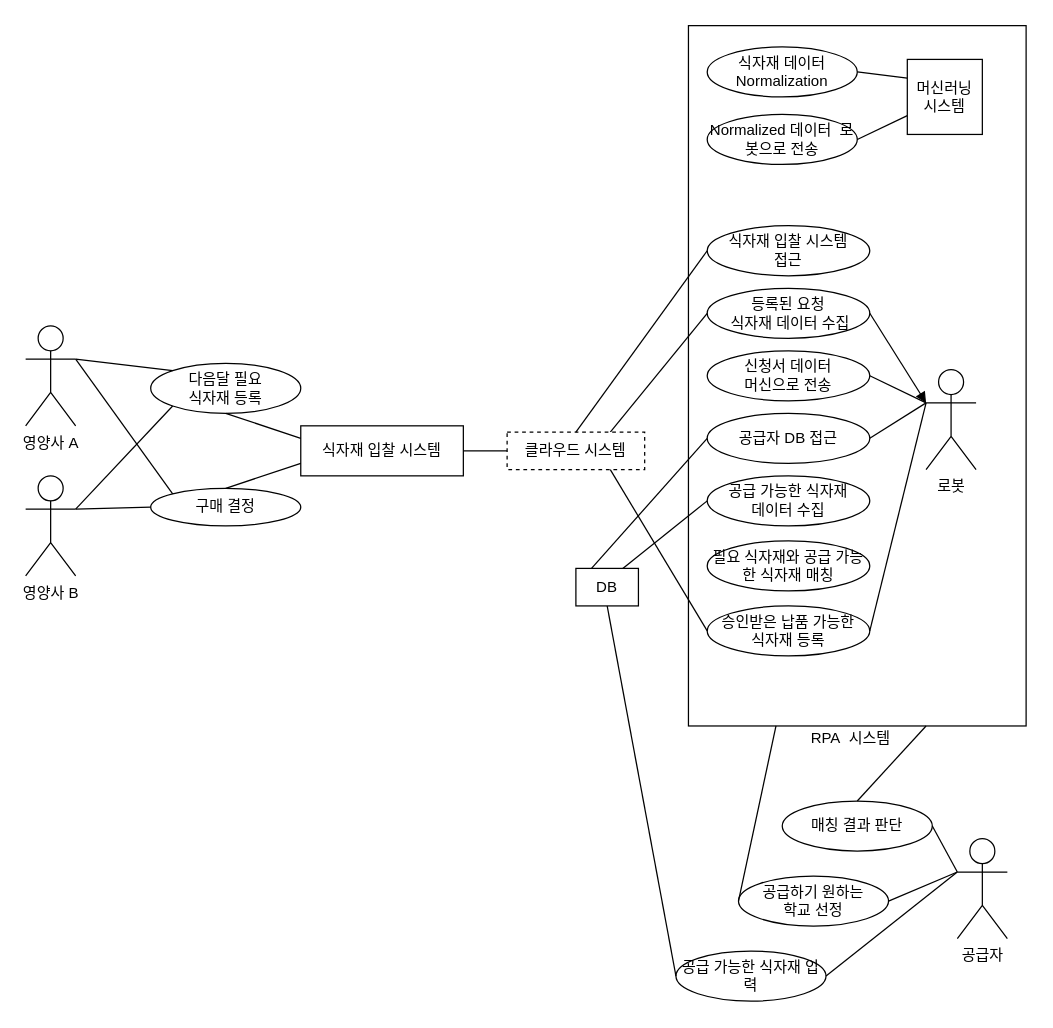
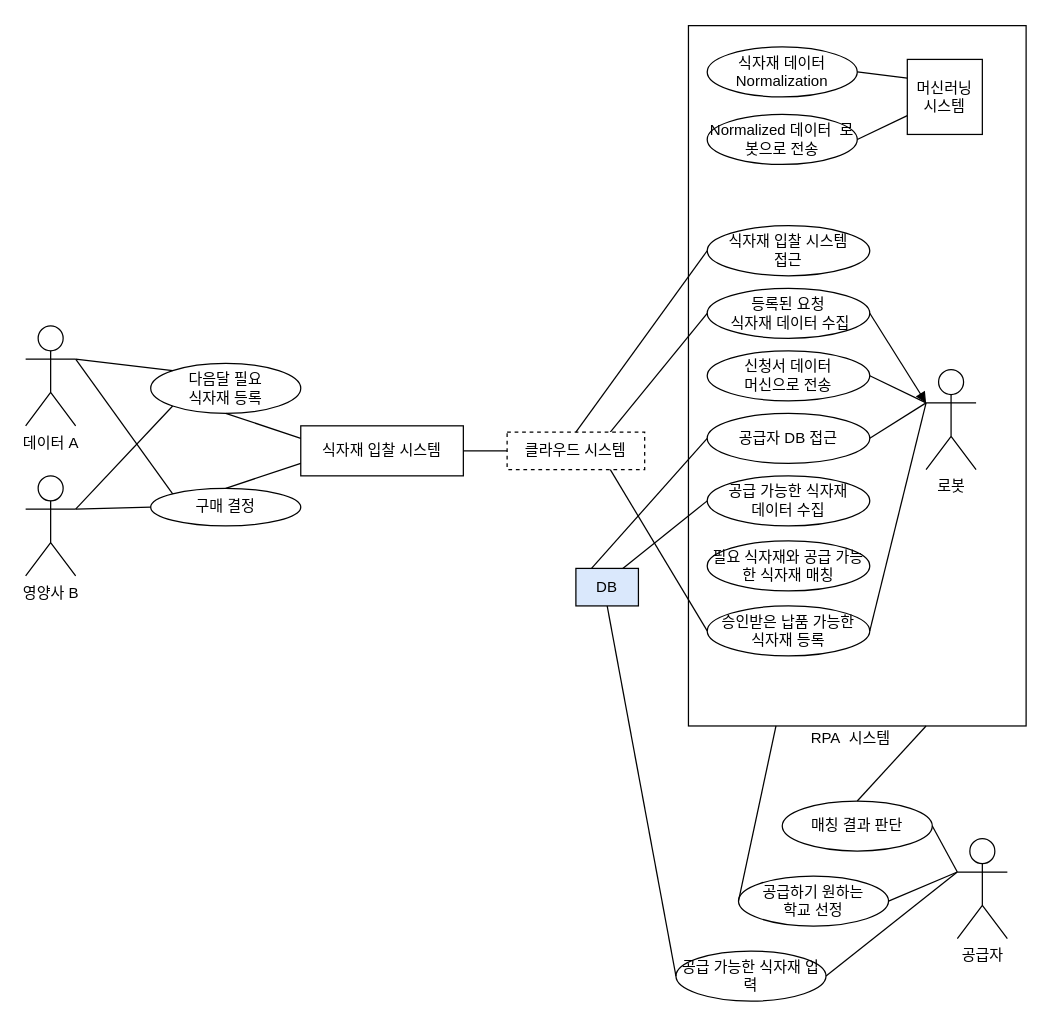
(51, 443) -> (51, 443)
(607, 587) -> (607, 587)
